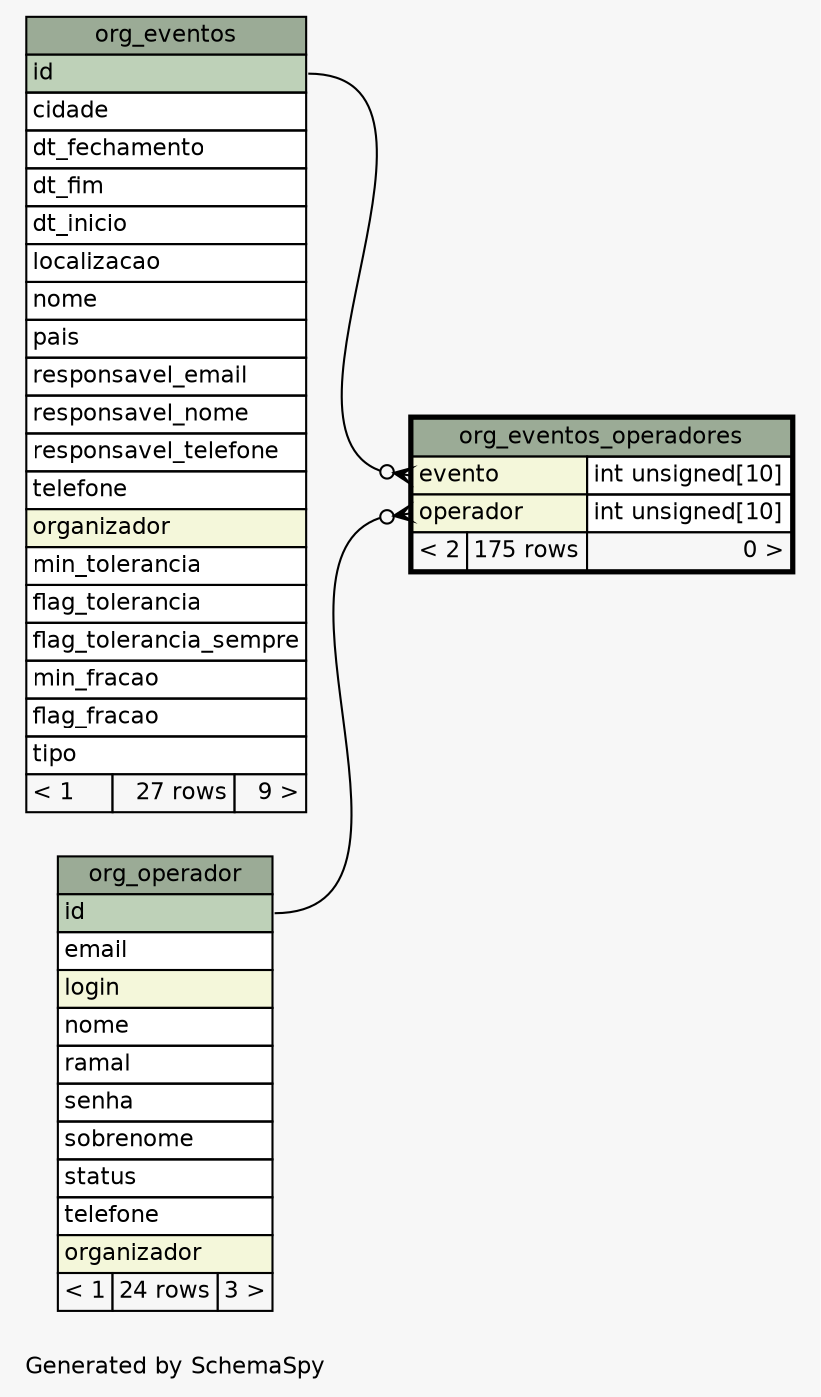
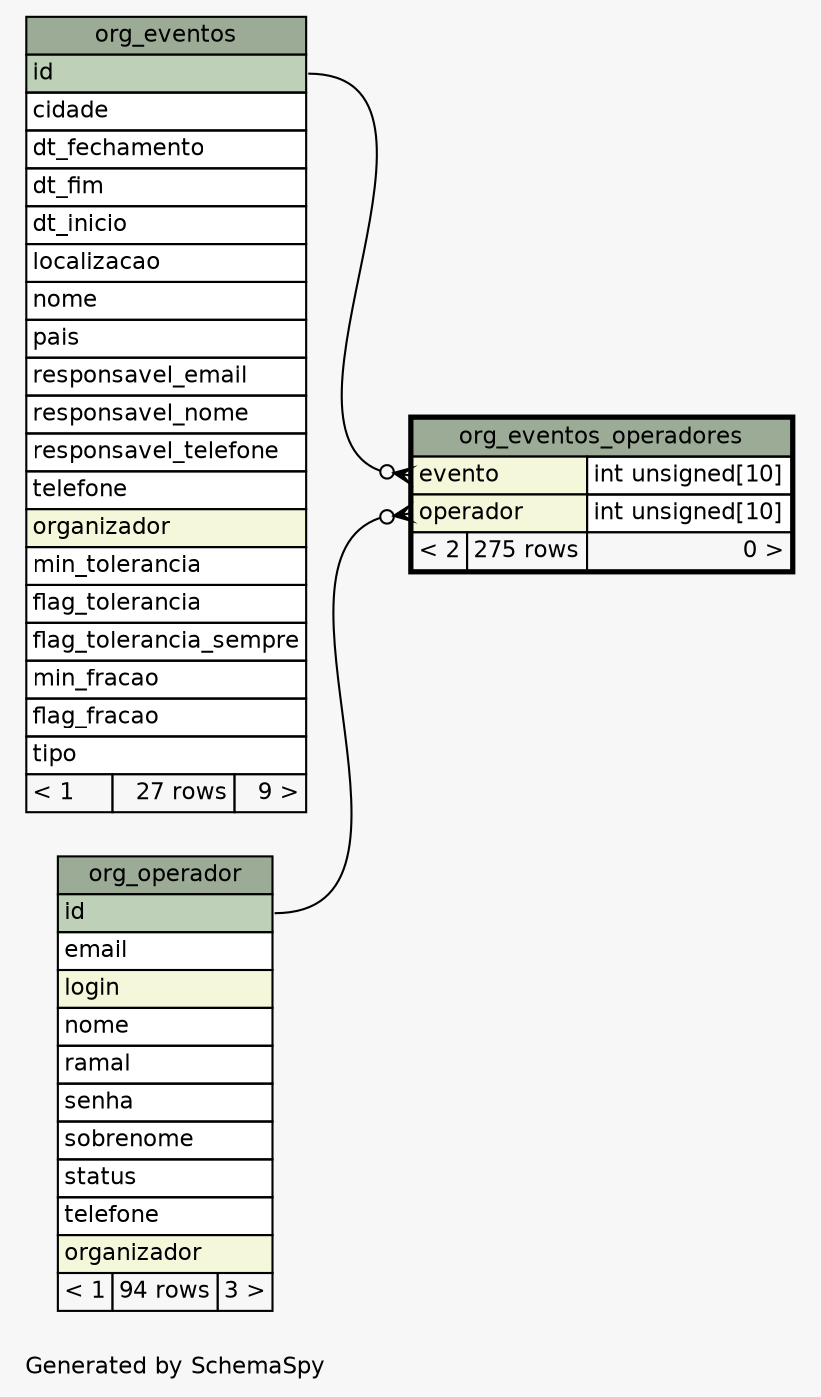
(527, 550) -> (527, 550)
(165, 1291) -> (165, 1291)
